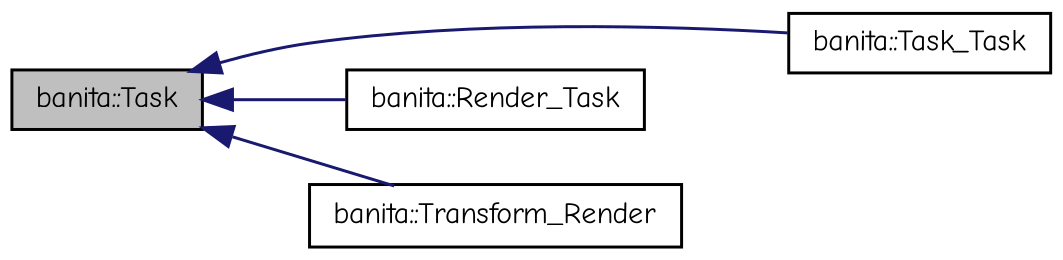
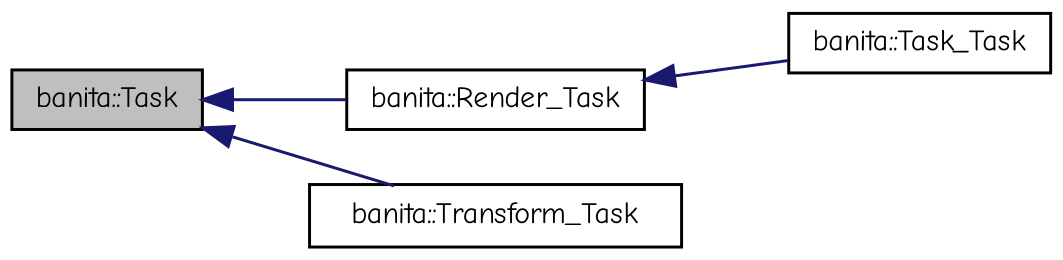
(502, 28) -> (731, 68)
(496, 216) -> (496, 216)
